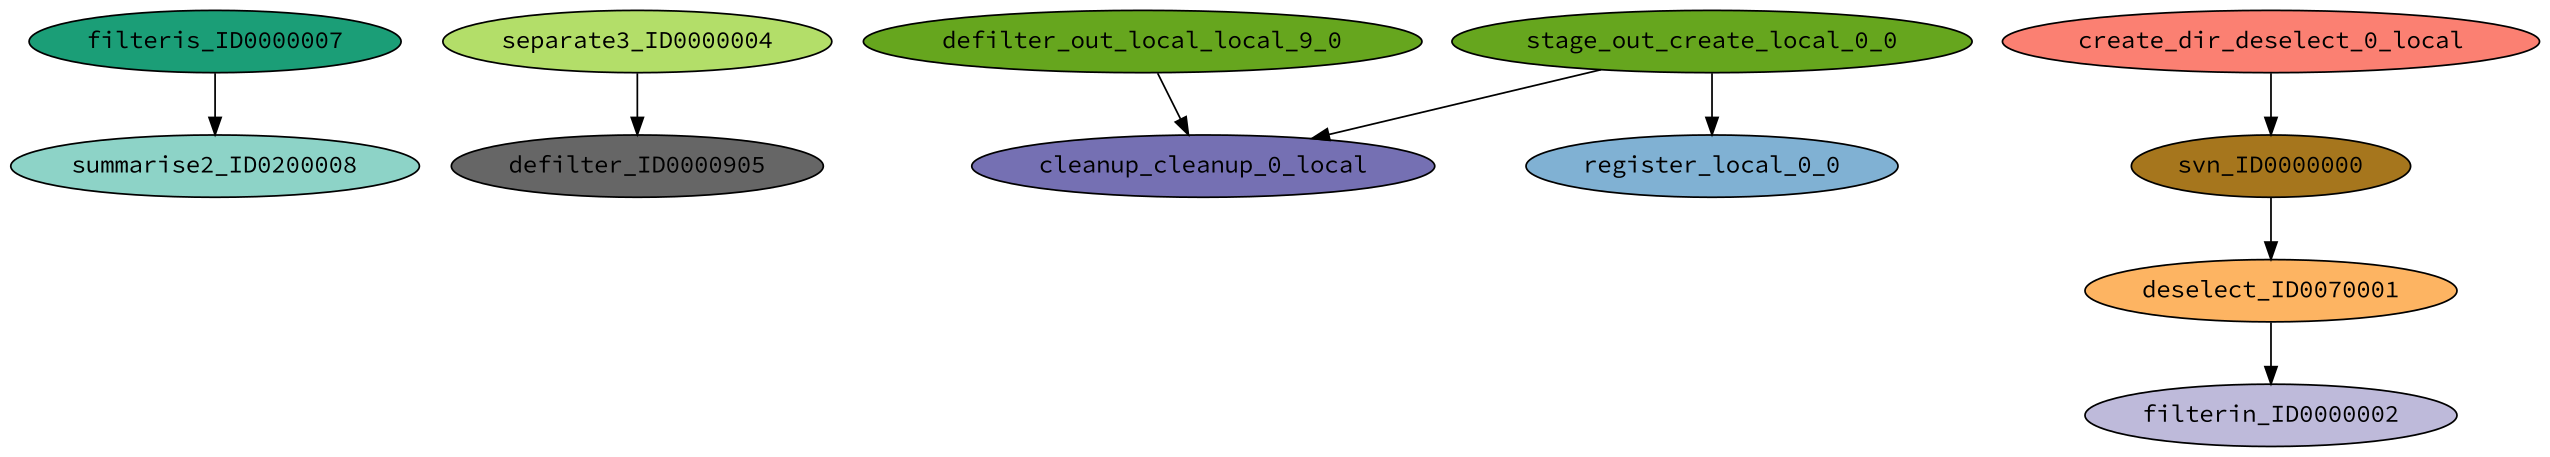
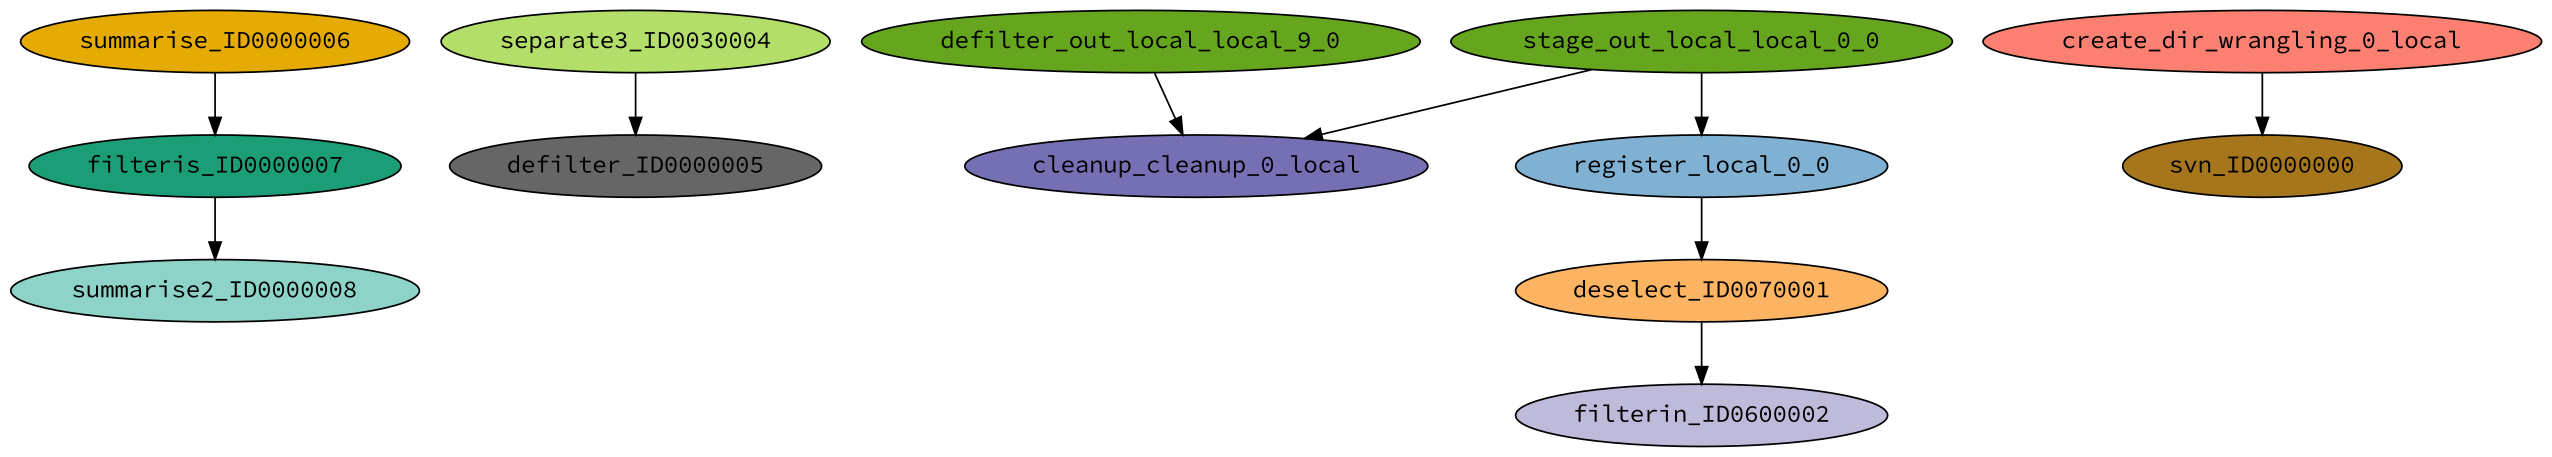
none -> (215, 42)
(637, 42) -> (636, 42)
(1712, 42) -> (1702, 42)
(2271, 42) -> (2262, 42)
(215, 166) -> (215, 291)
(637, 166) -> (636, 166)
(2271, 220) -> (1702, 220)
(2271, 415) -> (1702, 415)
